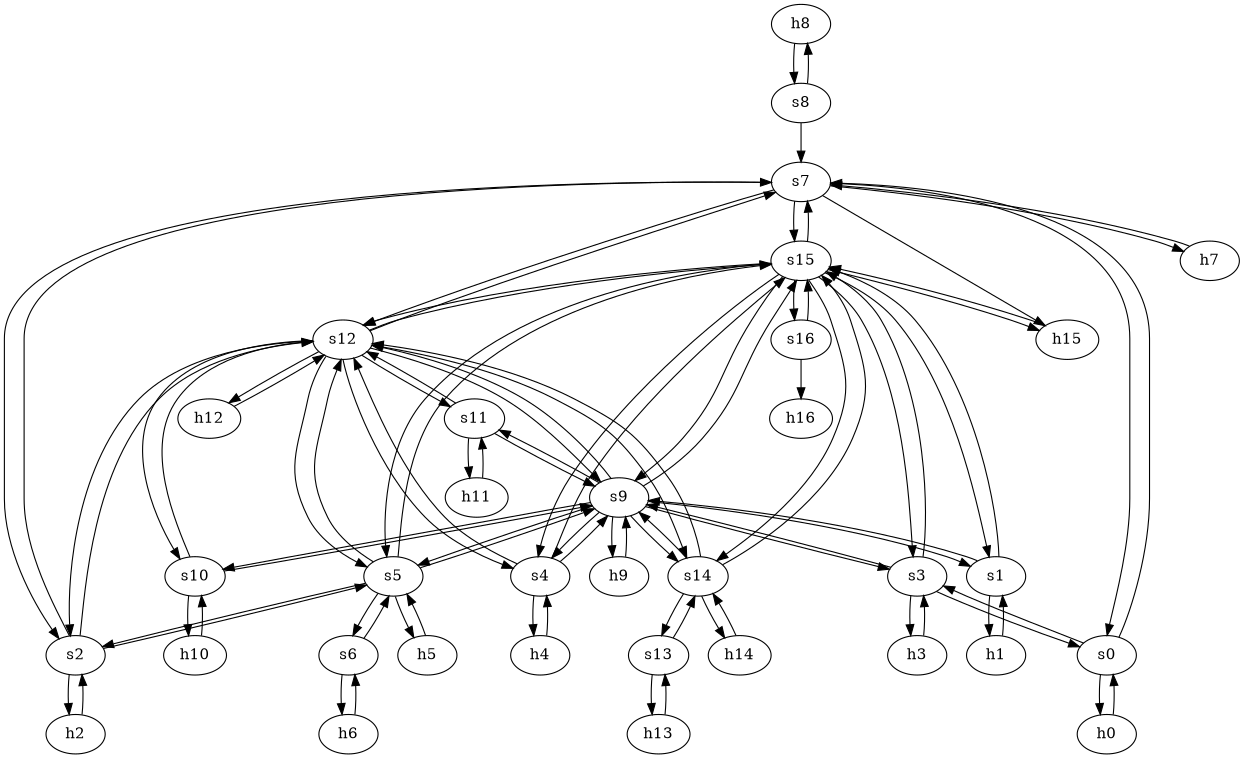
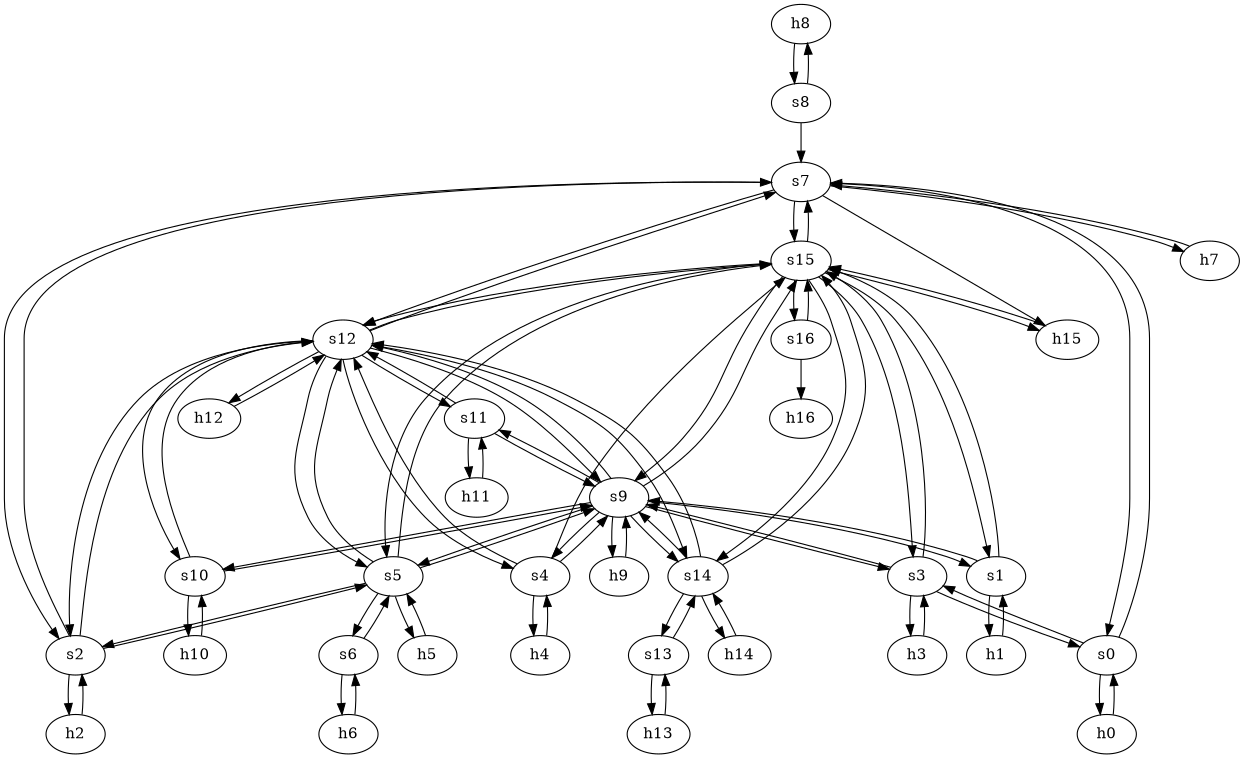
(639, 393) -> none
